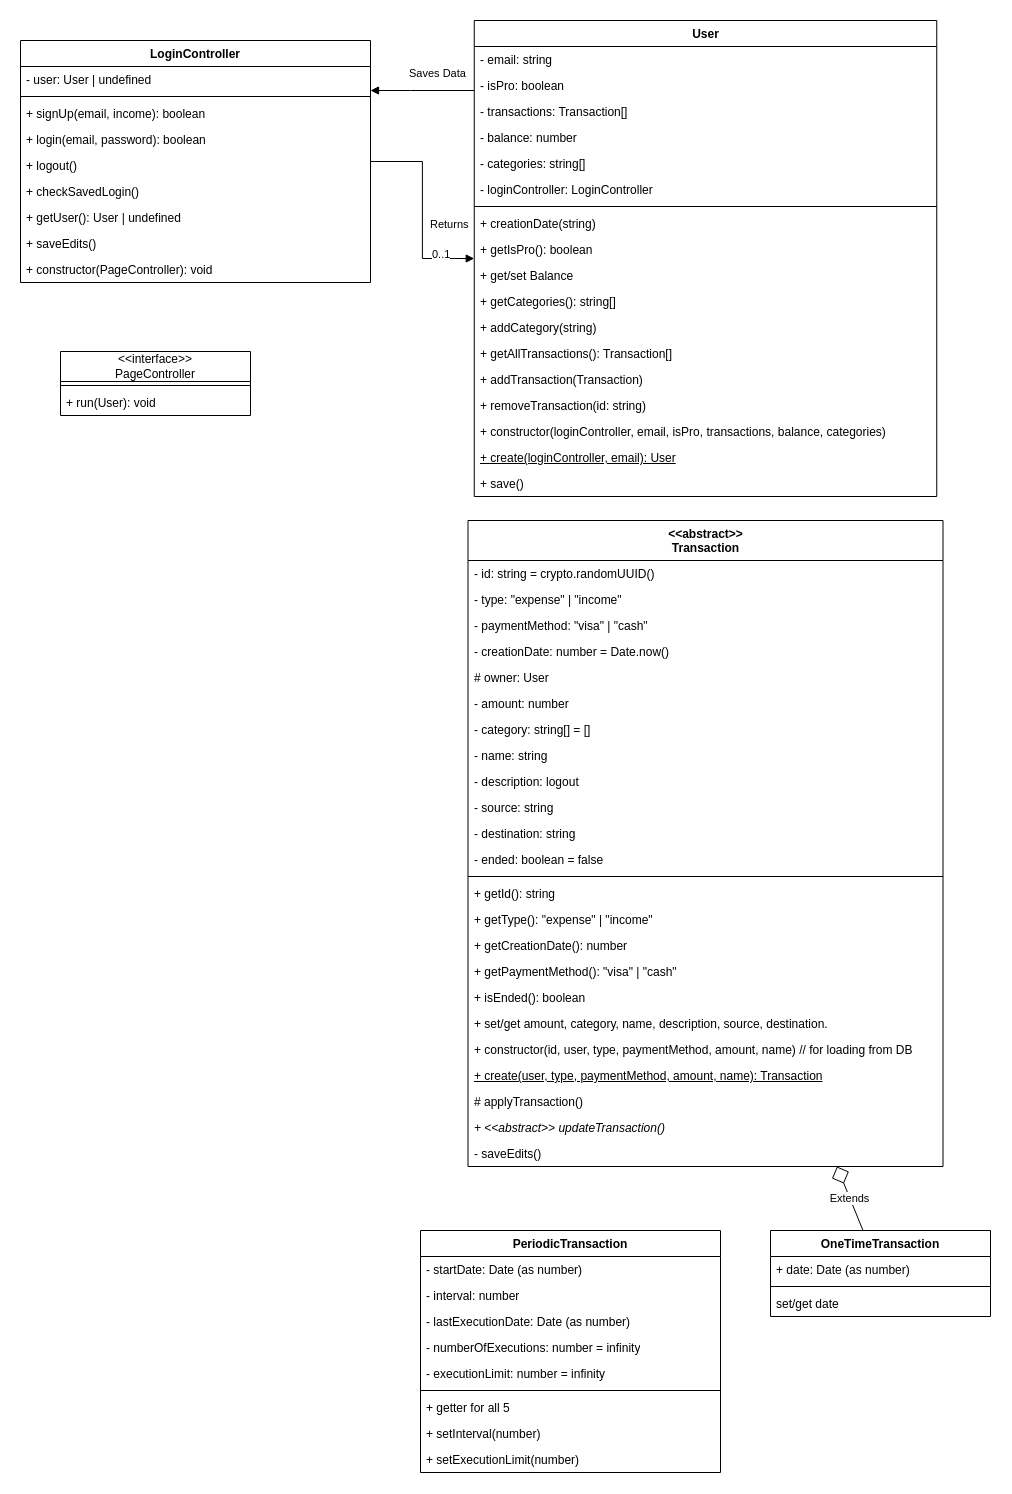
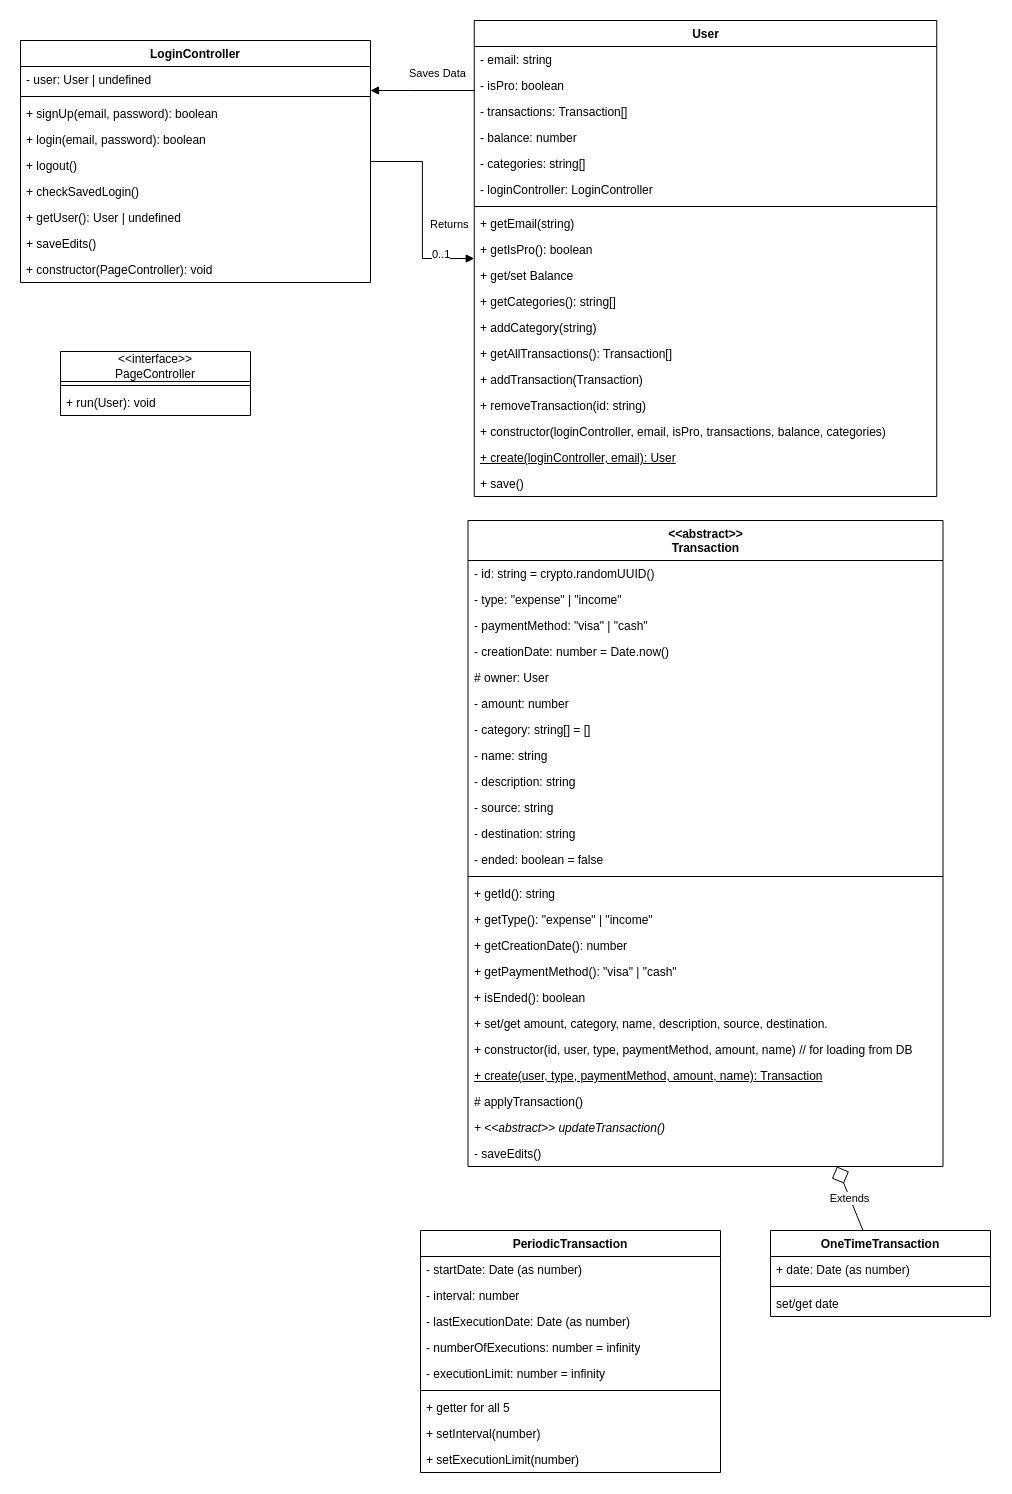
(118, 115) -> (127, 115)
(550, 225) -> (535, 225)
(536, 783) -> (536, 783)
